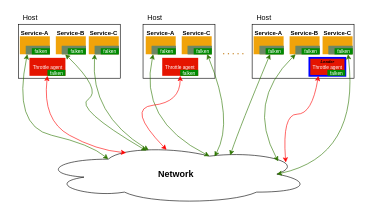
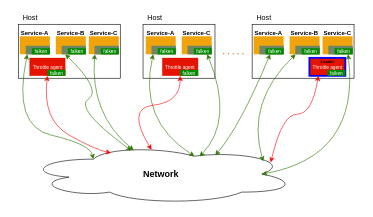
(176, 174) -> (161, 174)
